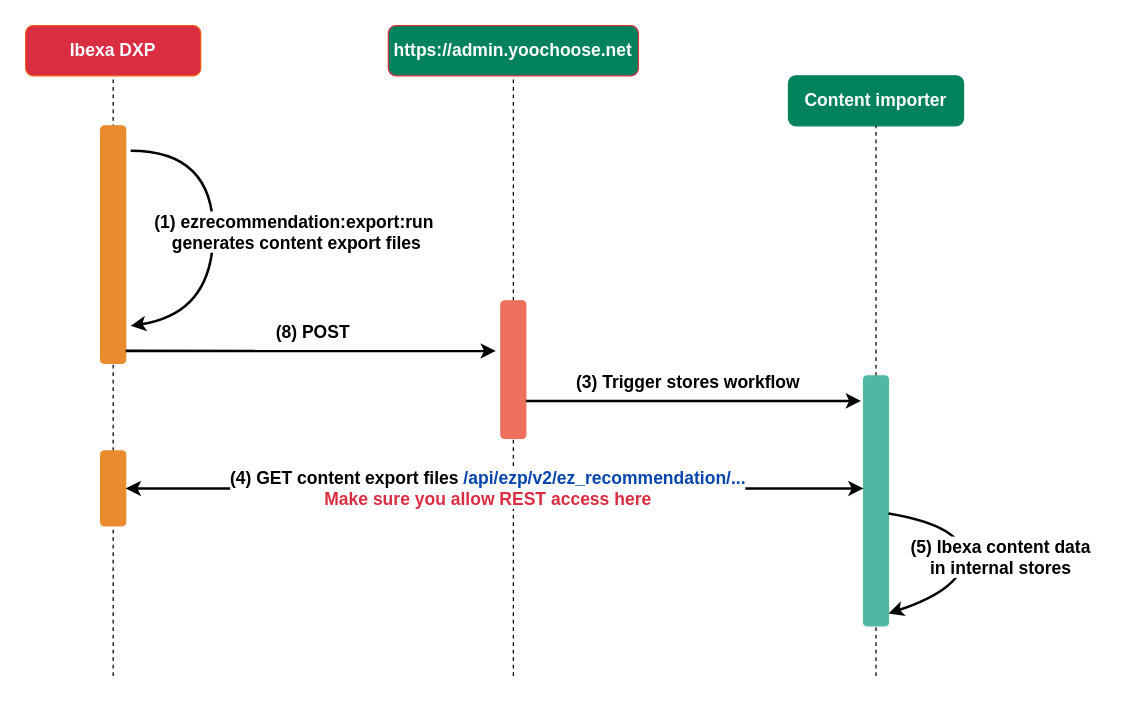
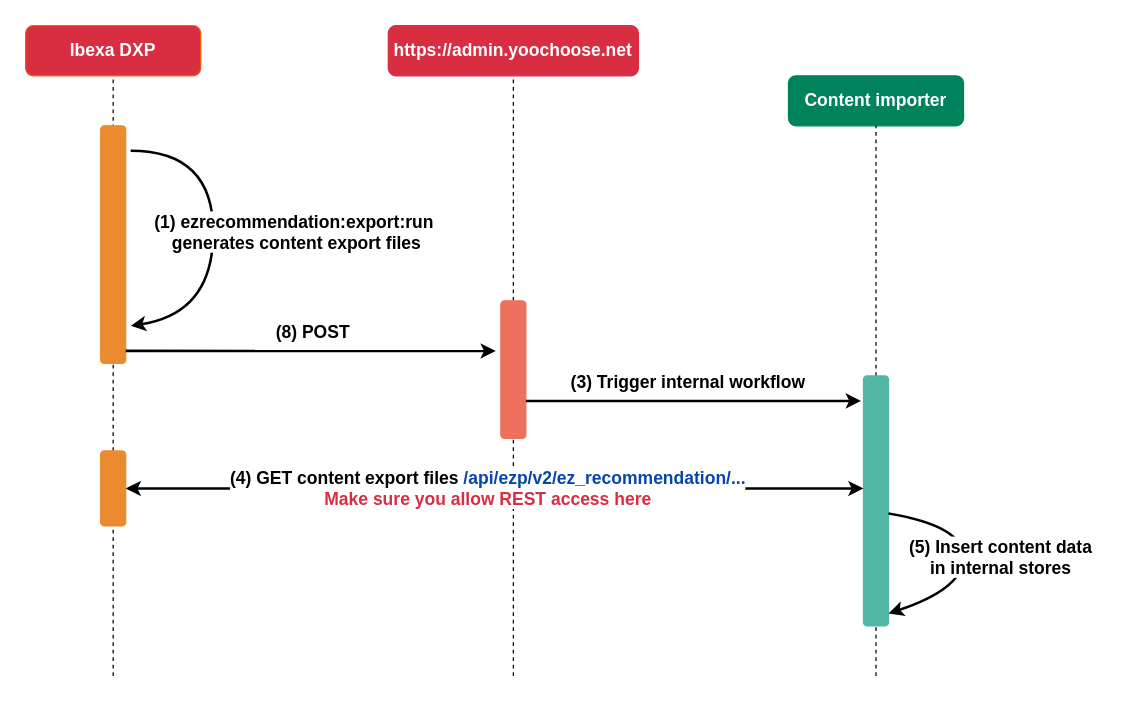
(513, 51) -> (513, 51)
(688, 382) -> (688, 382)
(1001, 557) -> (1001, 557)
